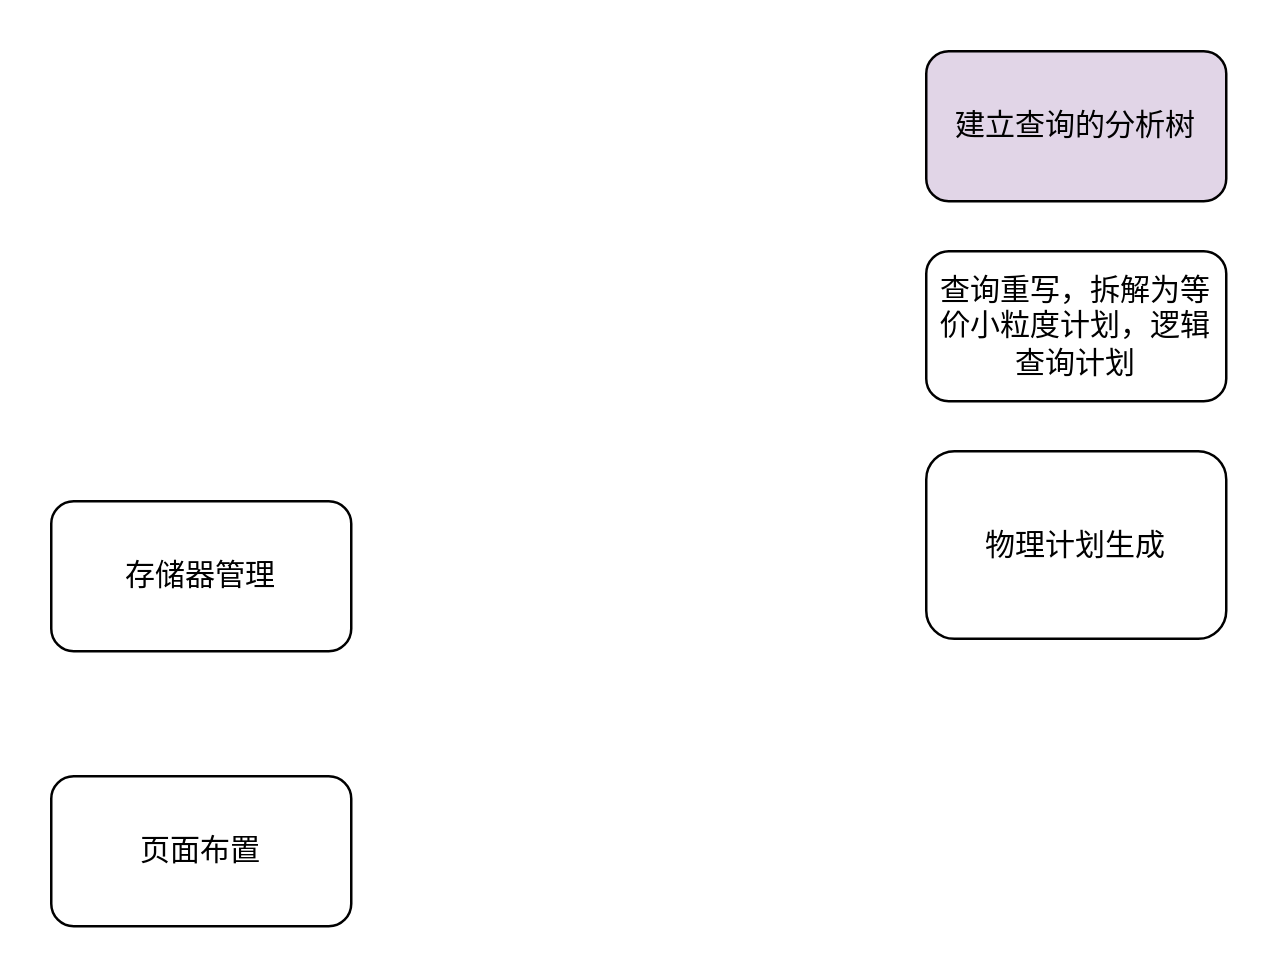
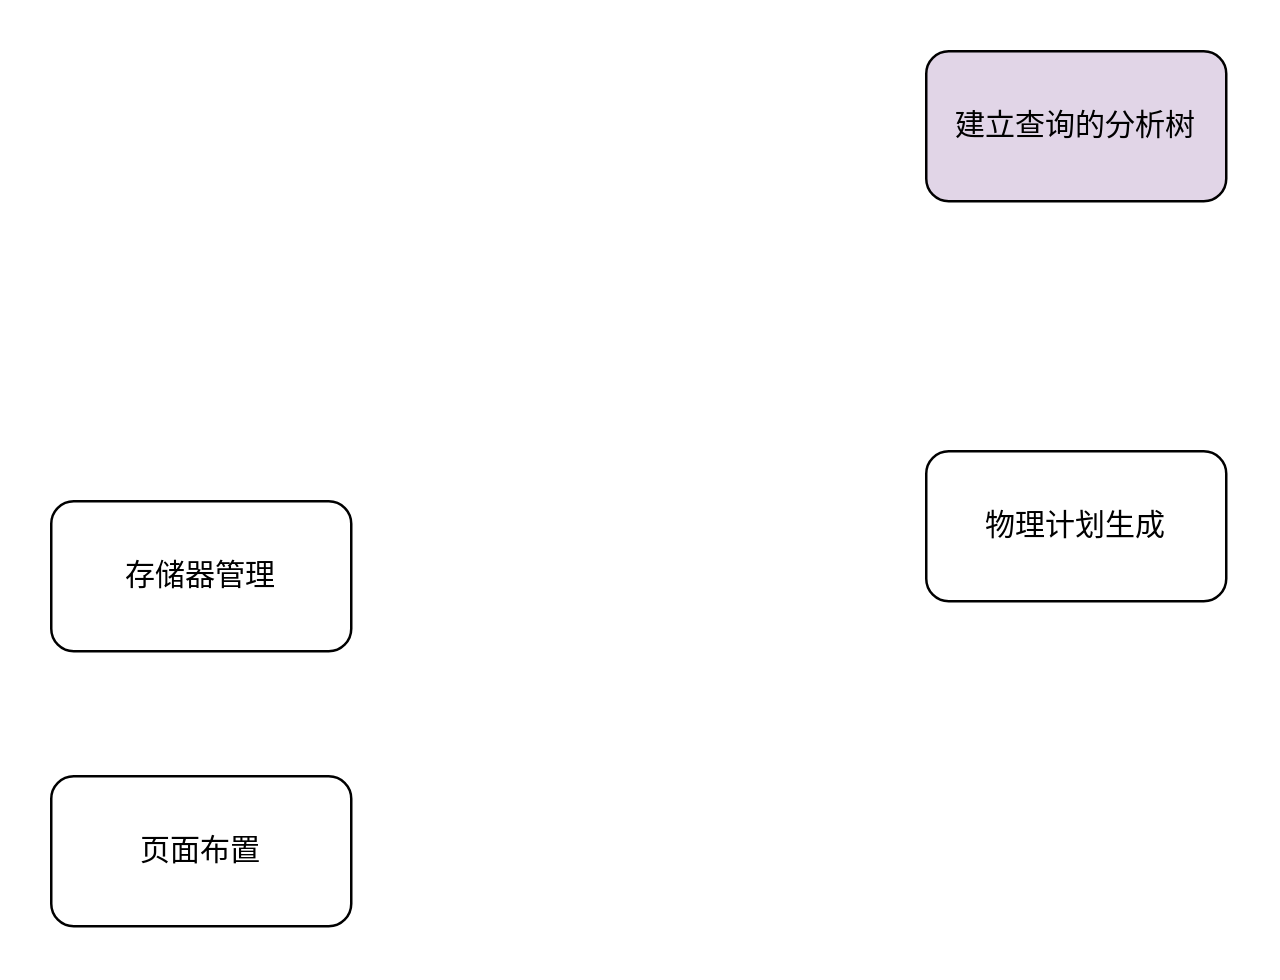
(1076, 326) -> none
(1076, 545) -> (1076, 526)
